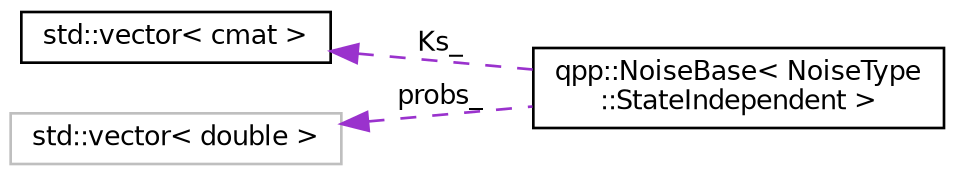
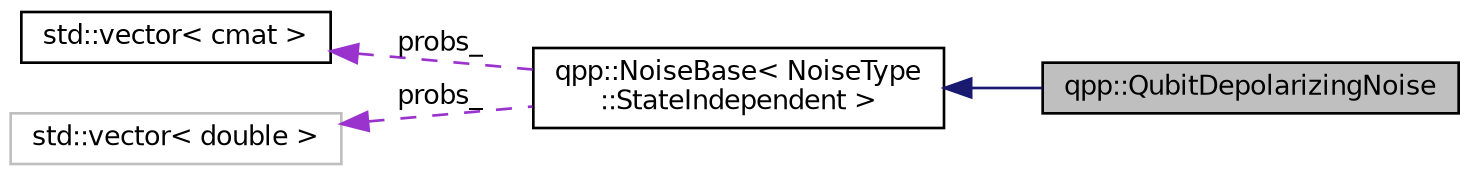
(437, 44) -> (437, 44)
none -> (1251, 88)
